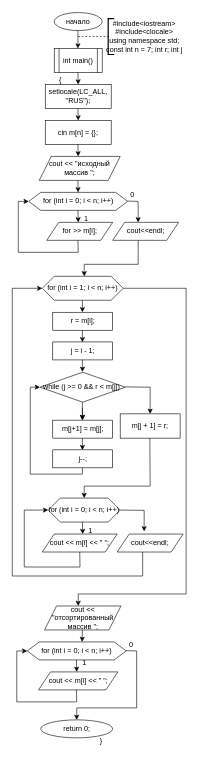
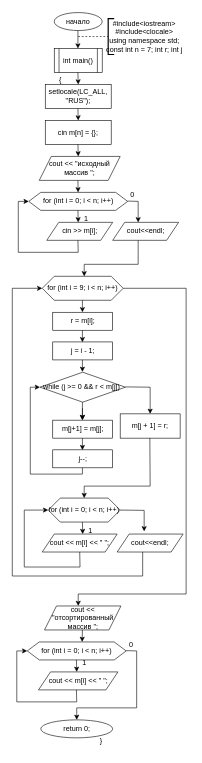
(80, 231) -> (80, 231)
(83, 288) -> (83, 288)
